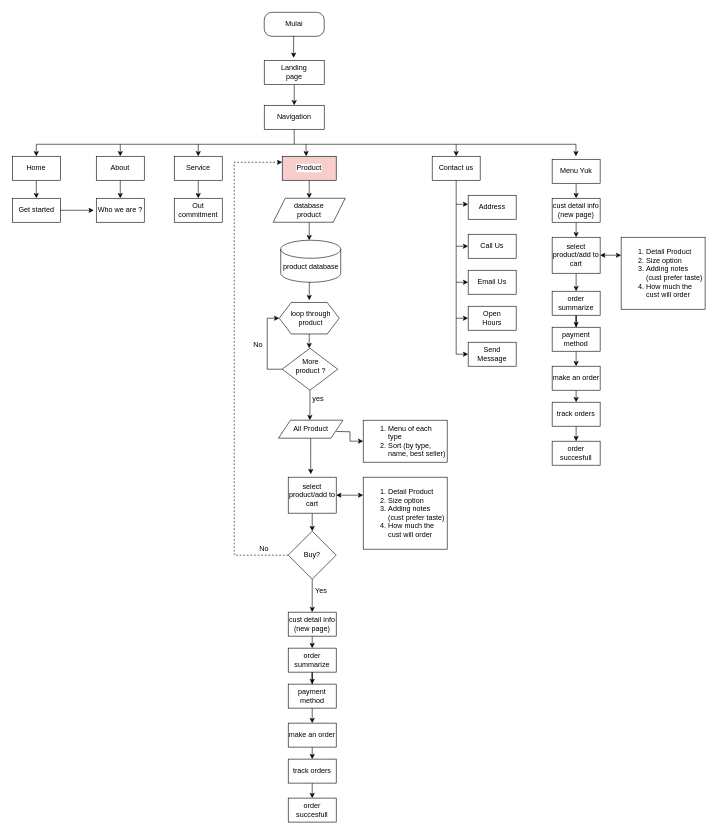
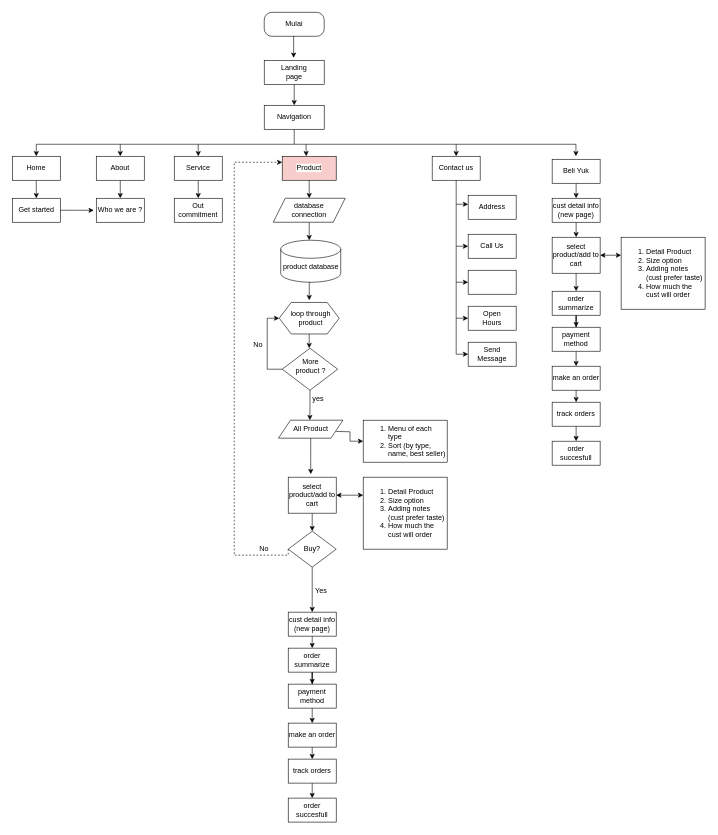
(576, 171) -> (576, 171)
(309, 210) -> (309, 210)
(492, 282) -> none
(312, 555) -> (312, 549)
